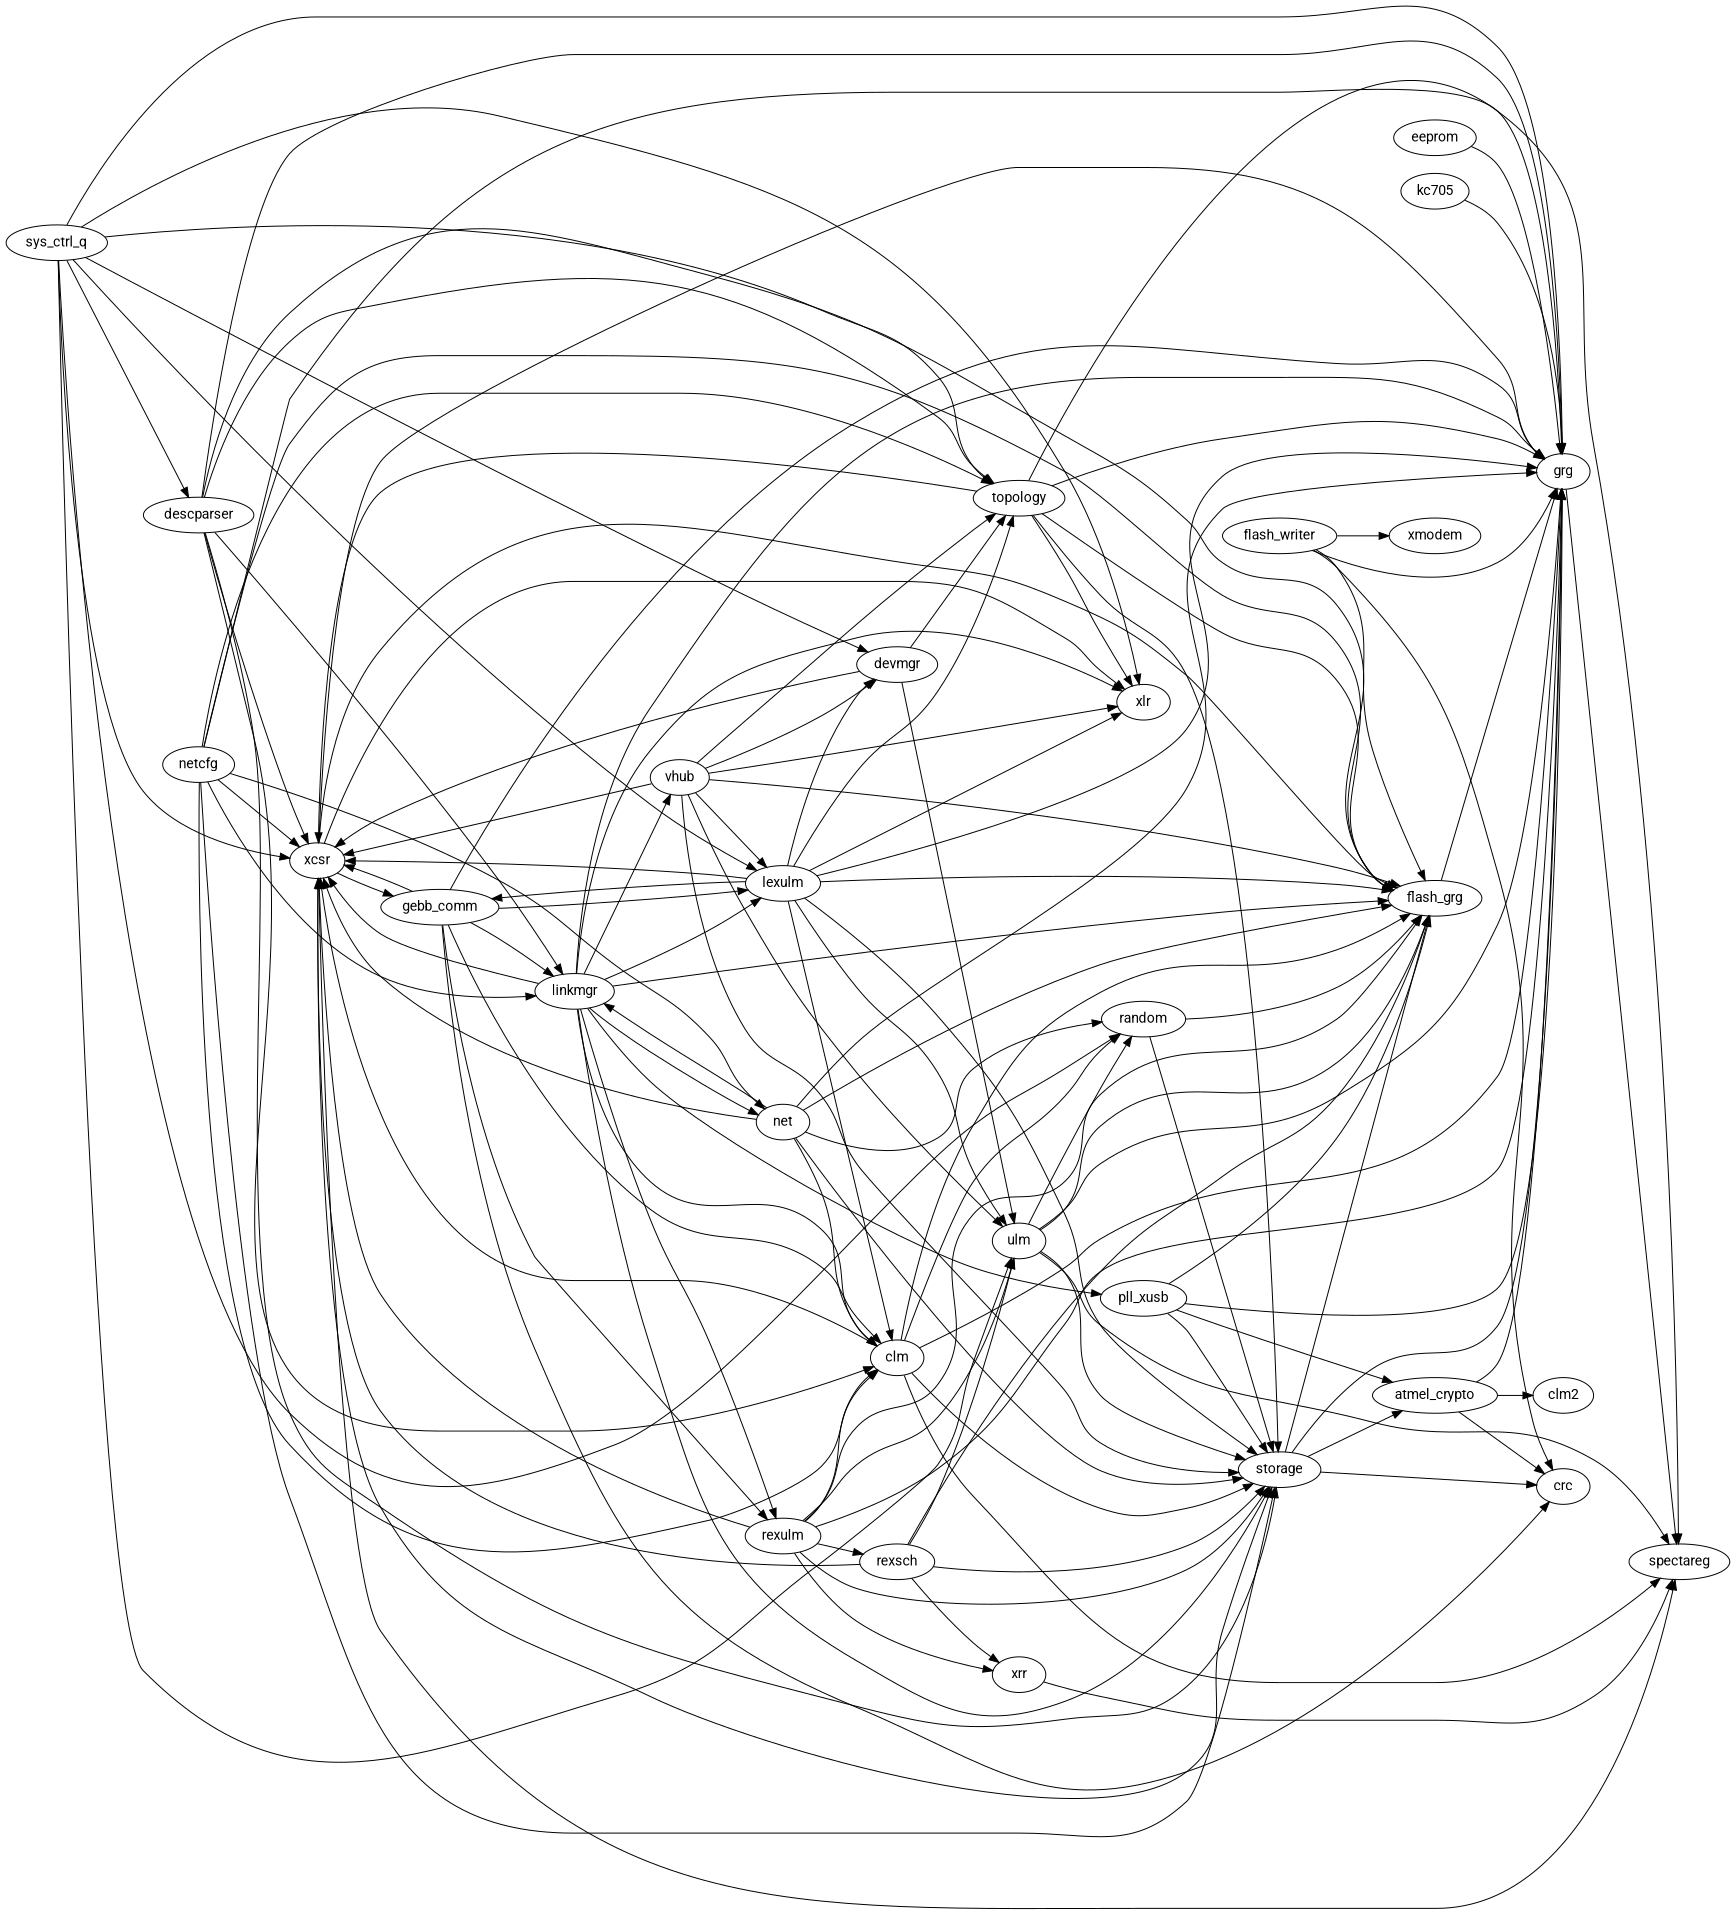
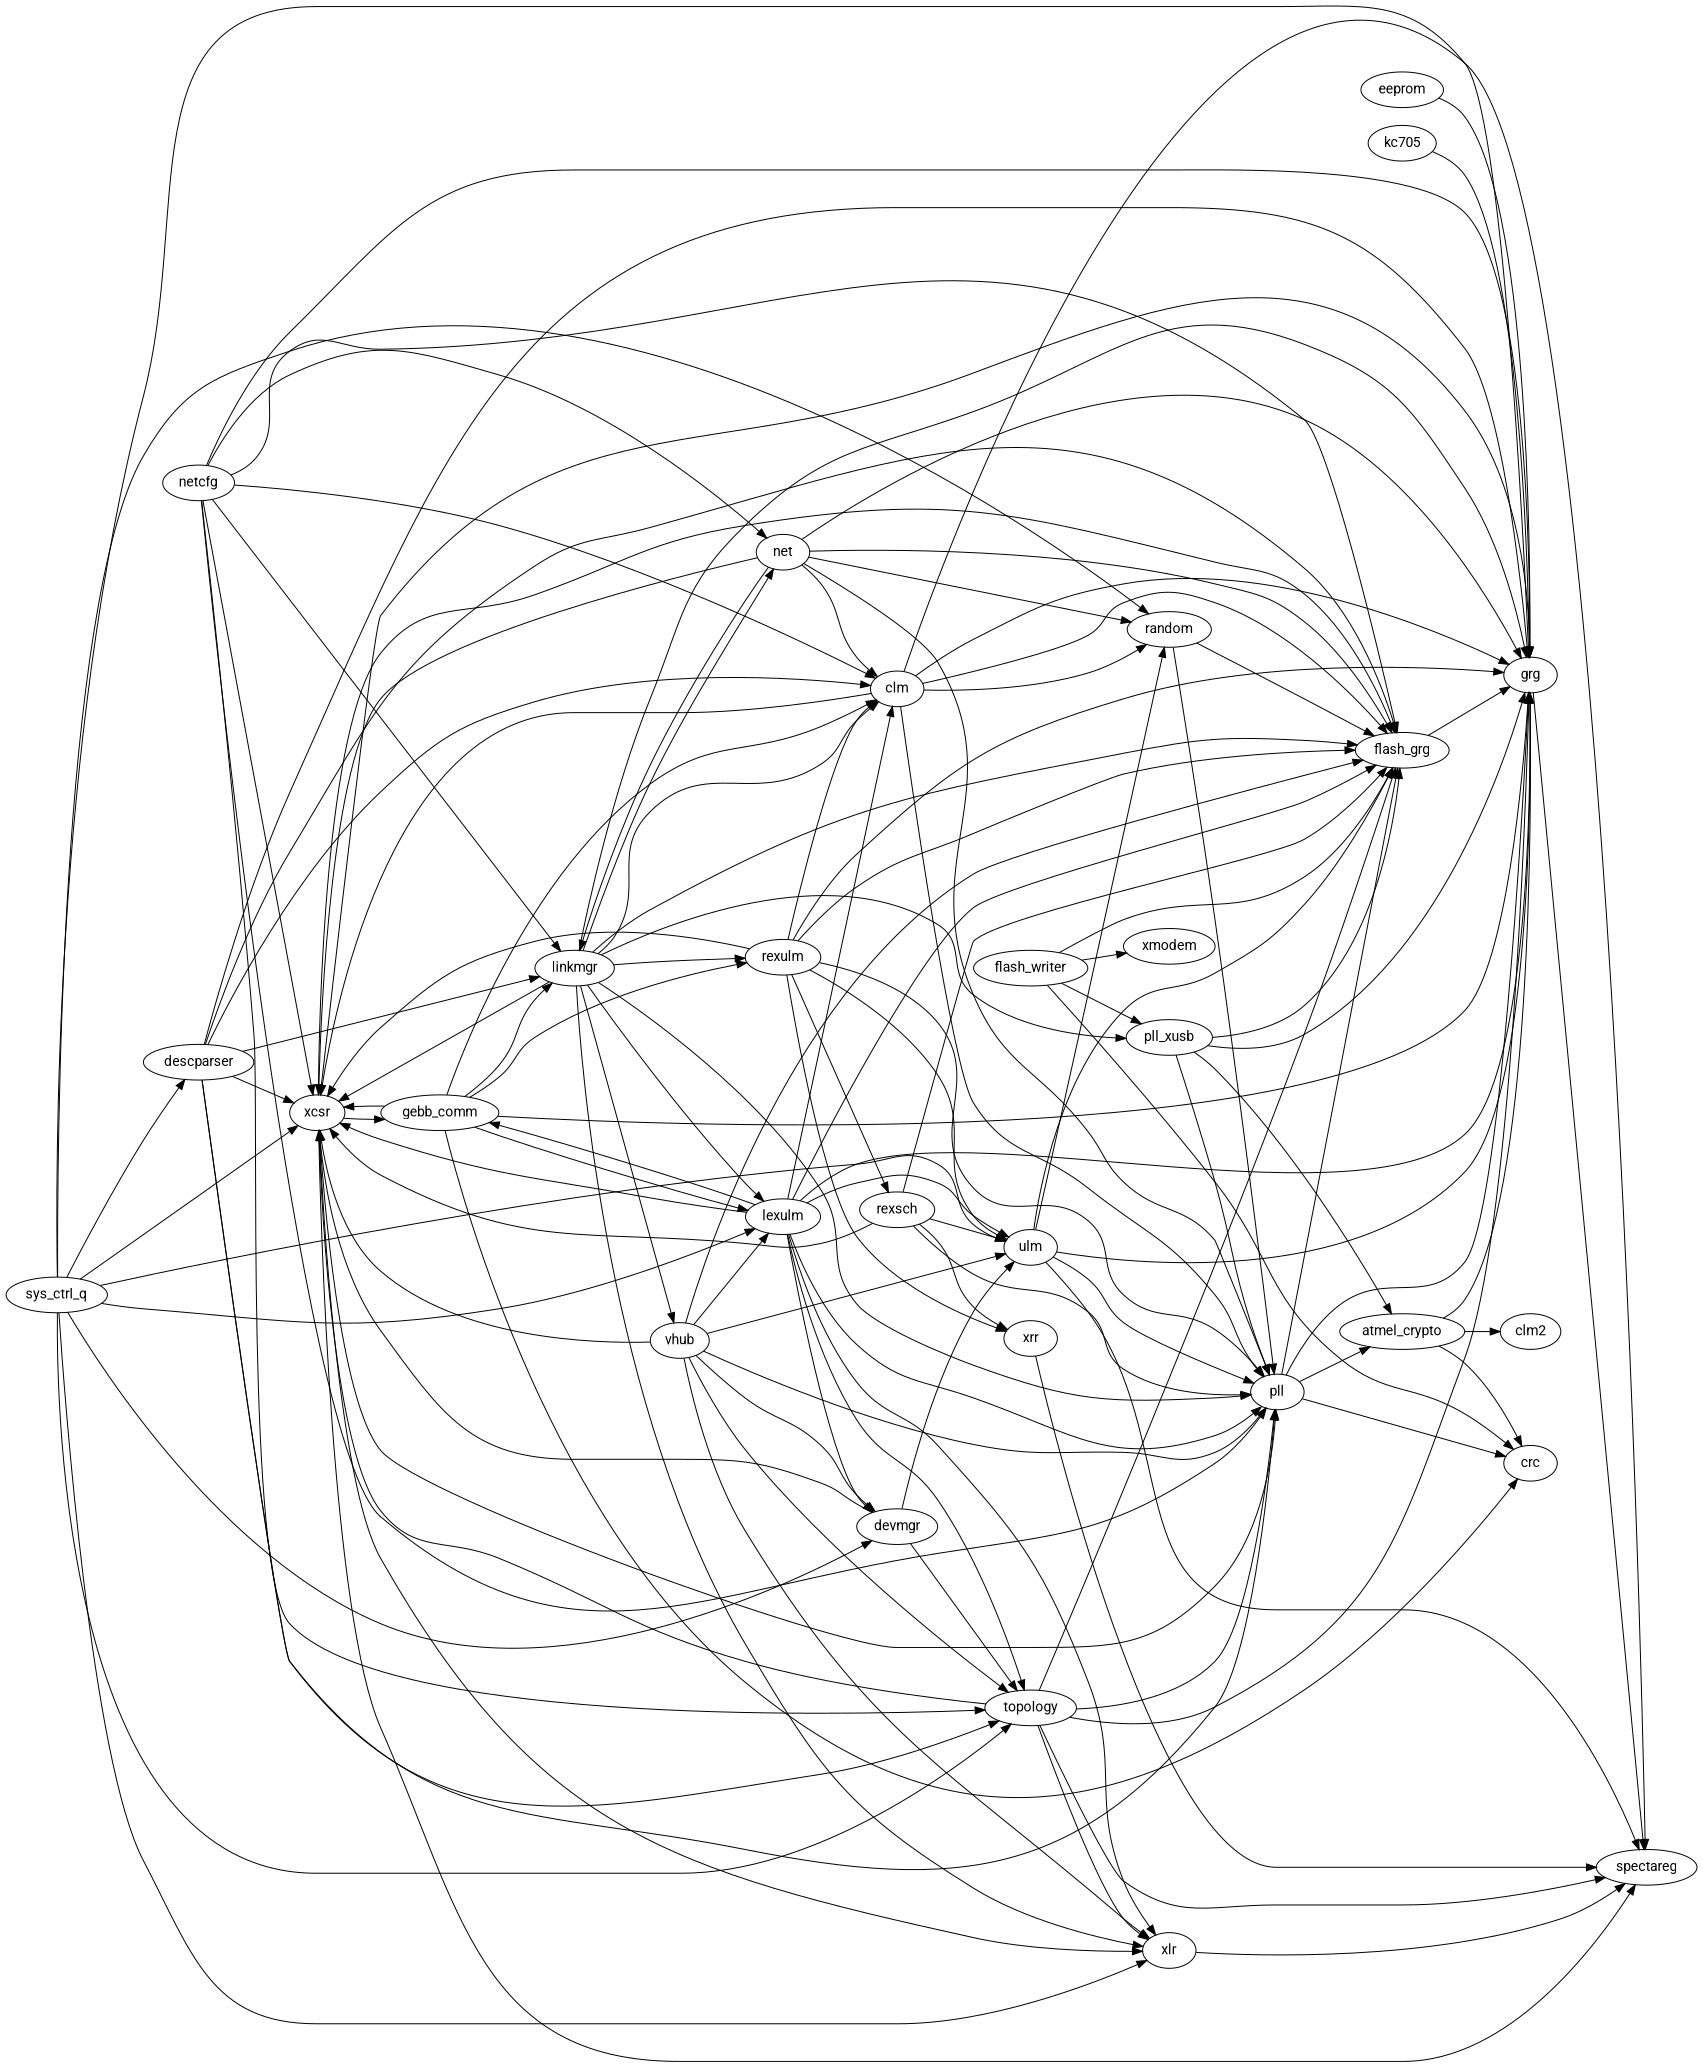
(1447, 576) -> (1097, 1001)
(1280, 1470) -> (1277, 1392)
none -> (1412, 1948)
